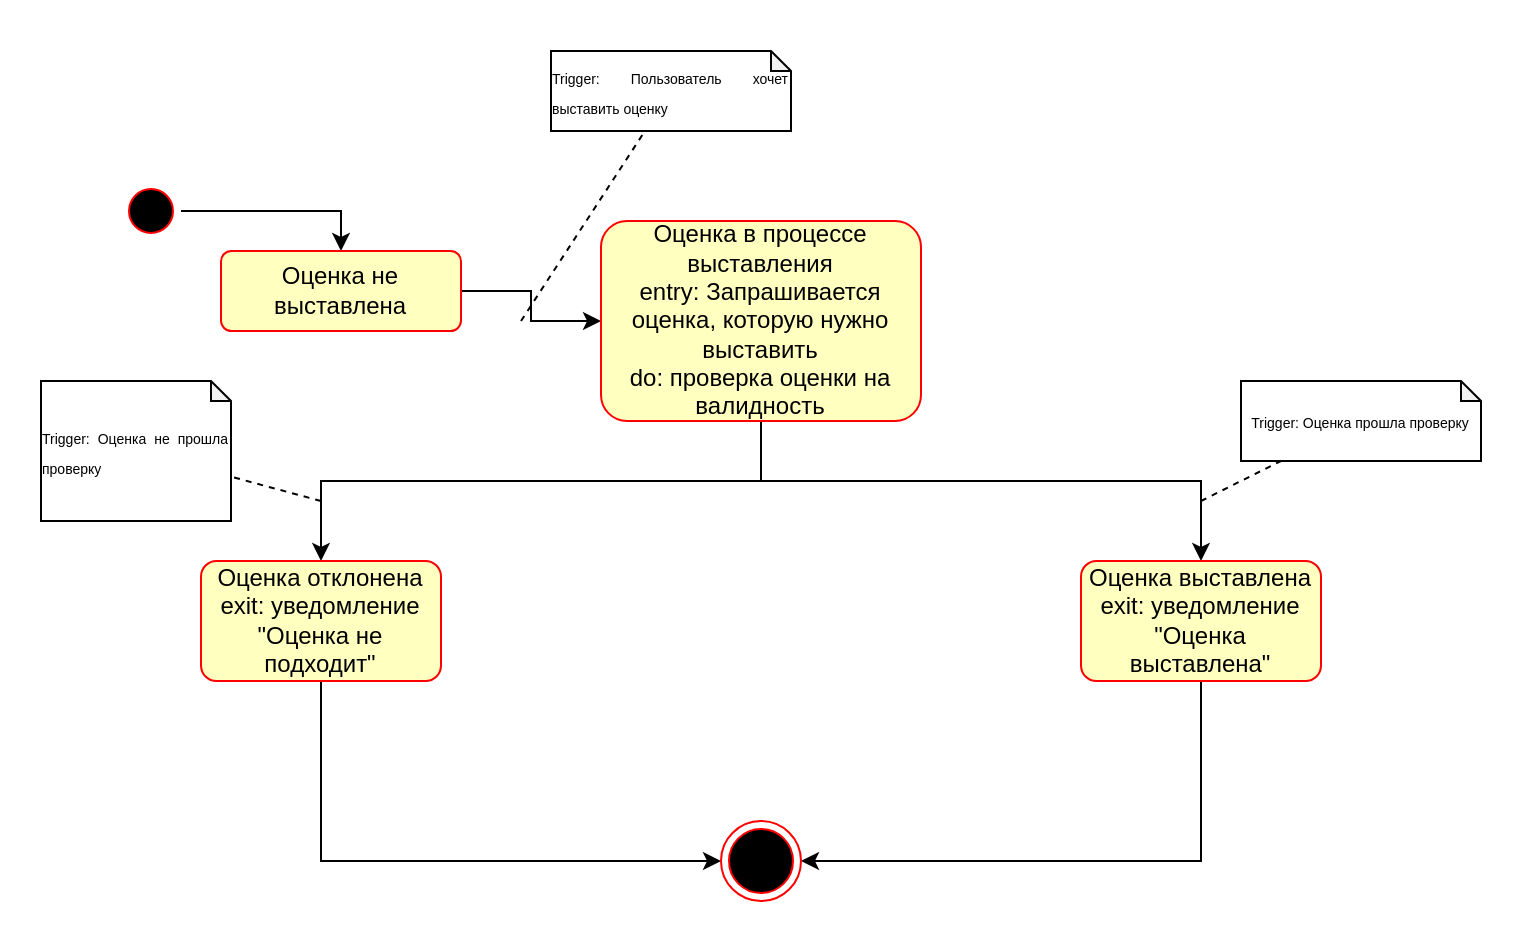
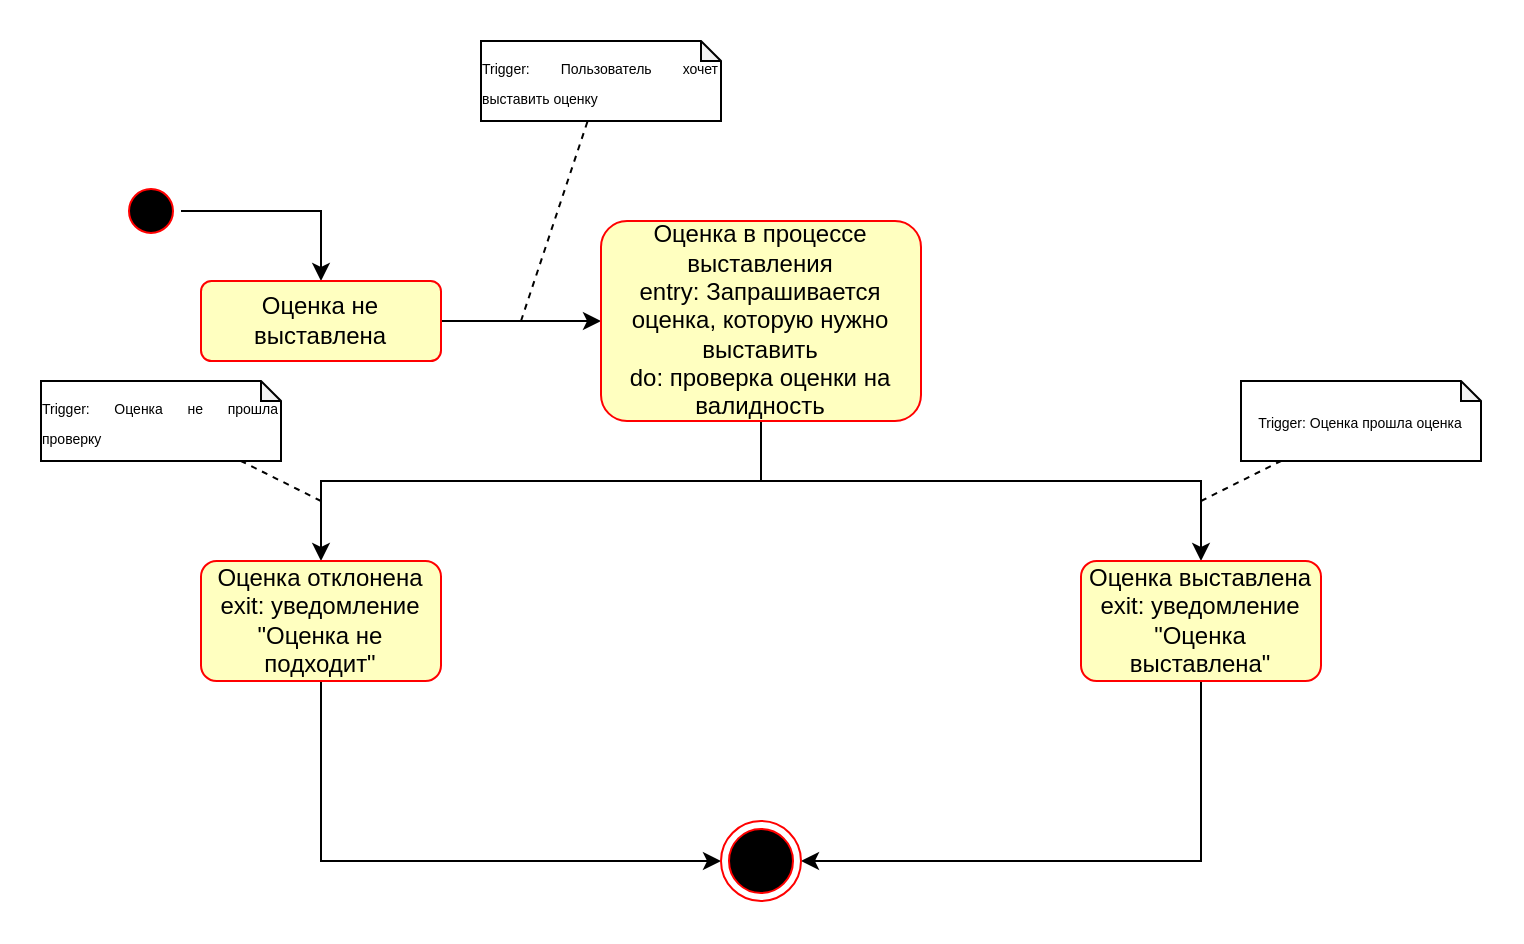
(671, 91) -> (601, 81)
(341, 291) -> (321, 321)
(1361, 421) -> (1361, 421)
(136, 451) -> (161, 421)
